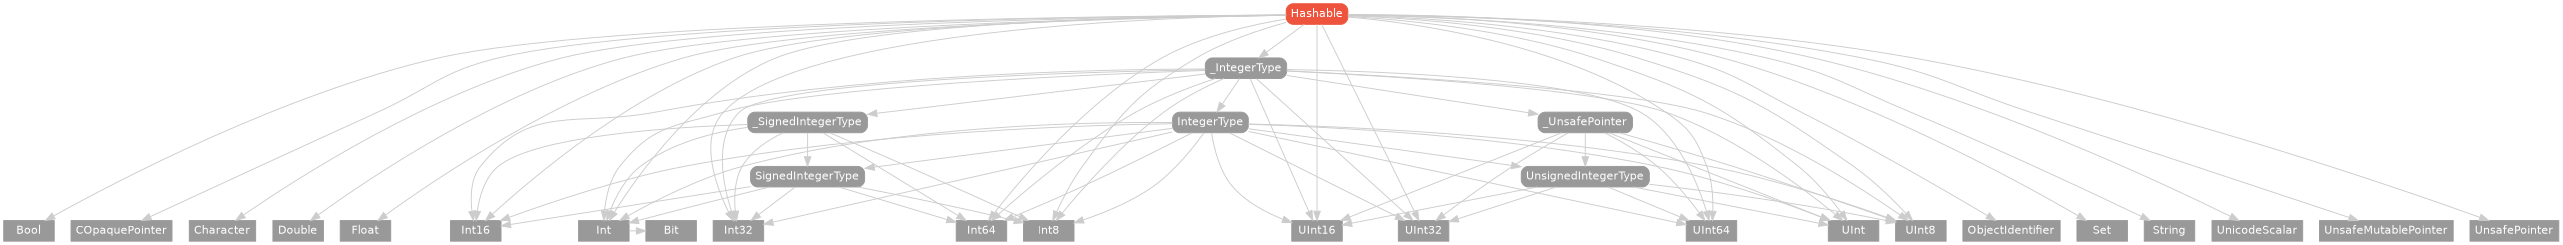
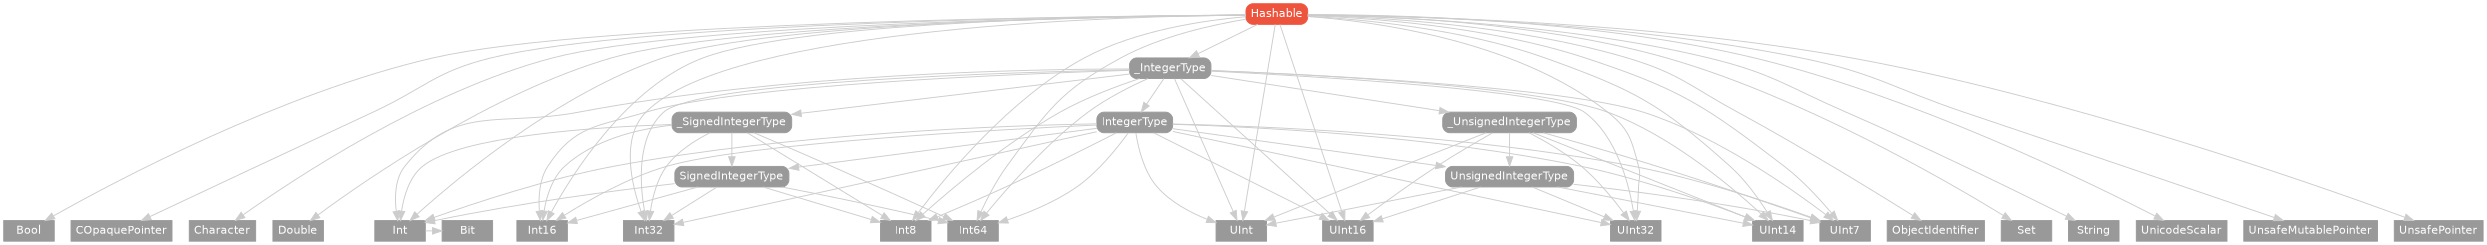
(1585, 122) -> (1510, 122)
(365, 231) -> none
(1711, 231) -> (1778, 231)
(1921, 231) -> (1845, 231)
